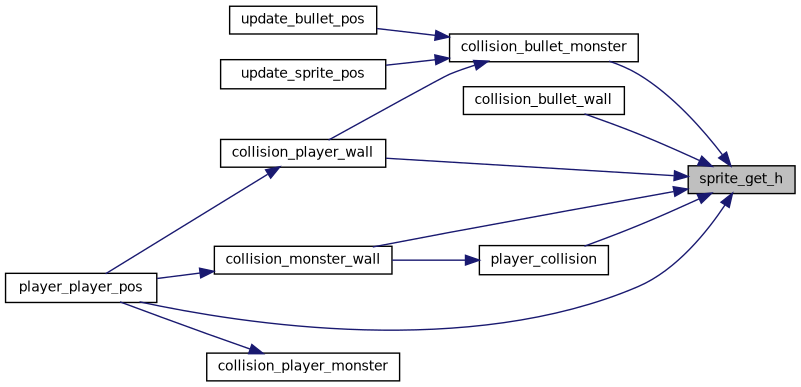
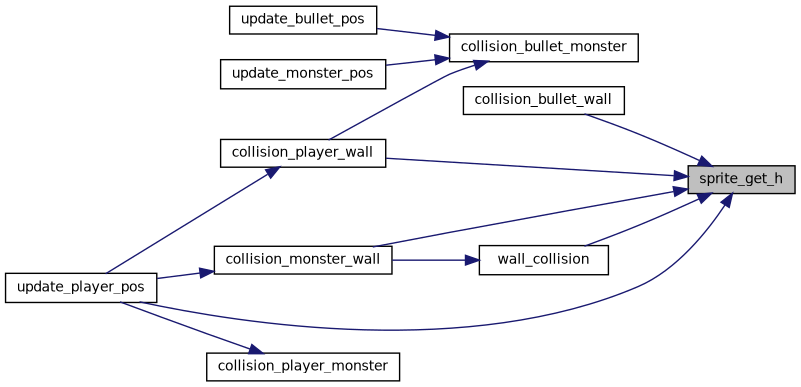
(303, 74) -> (303, 74)
(672, 100) -> none
(544, 260) -> (544, 260)
(81, 288) -> (81, 288)
